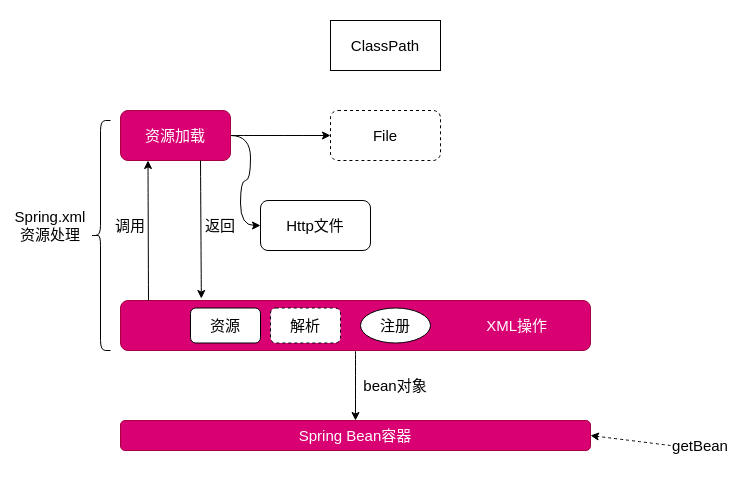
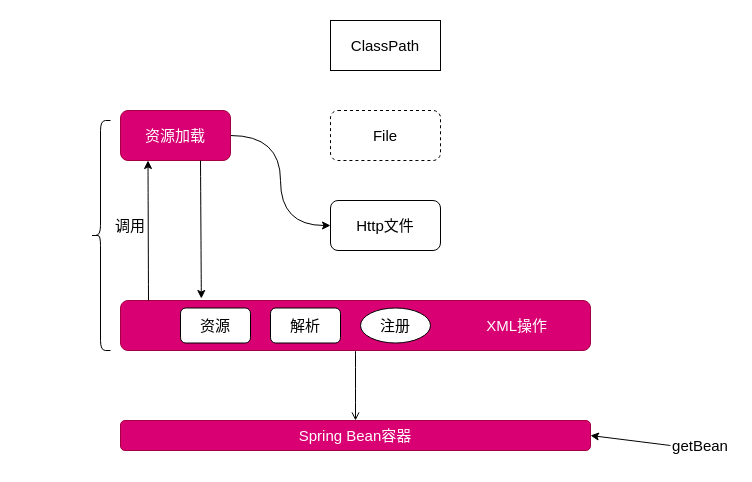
(285, 136) -> none
(51, 226) -> none
(221, 226) -> none
(316, 226) -> (386, 226)
(226, 326) -> (216, 326)
(306, 326) -> (306, 326)
(396, 386) -> none
(356, 412) -> (356, 413)
(631, 441) -> (631, 441)
